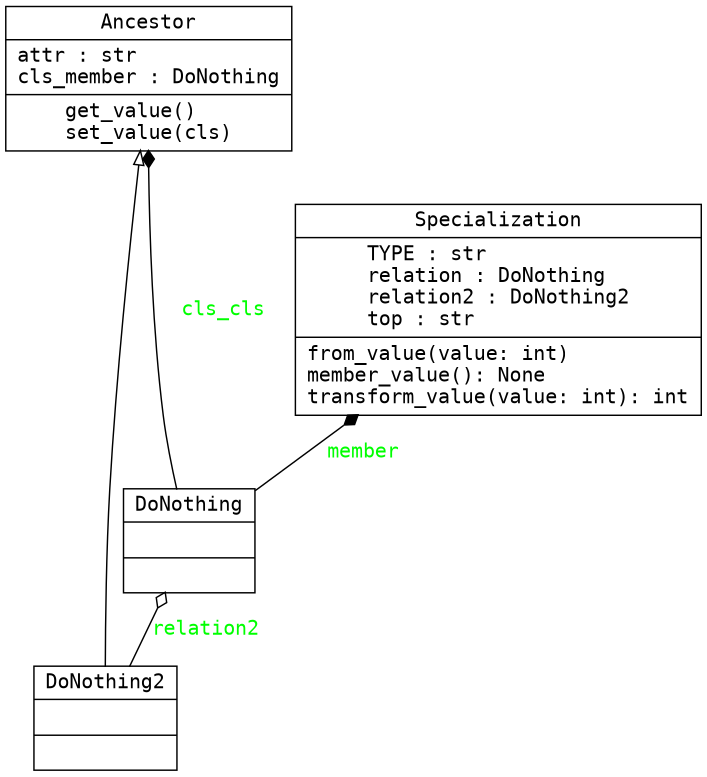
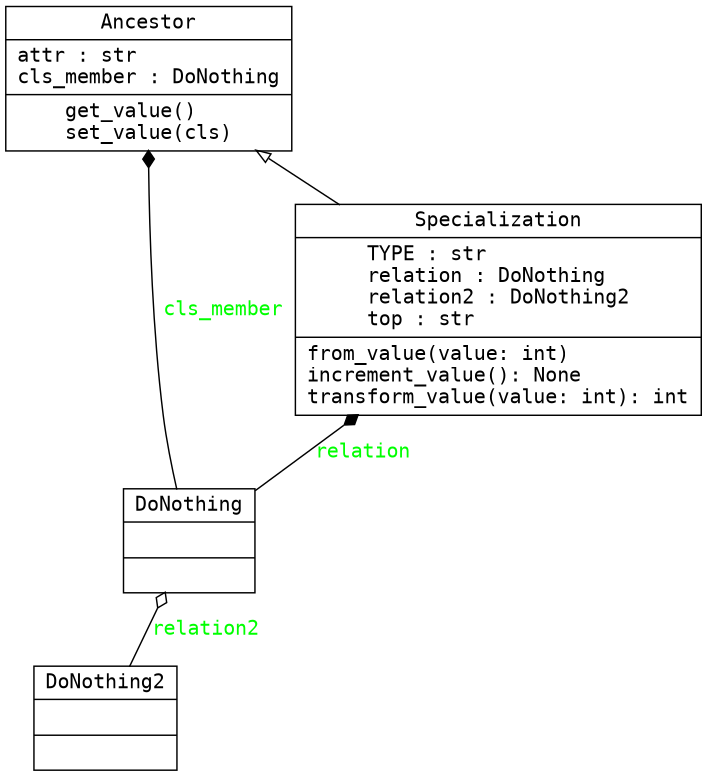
(223, 310) -> (223, 310)
(427, 376) -> (444, 376)
(115, 415) -> (304, 182)
(363, 452) -> (363, 452)
